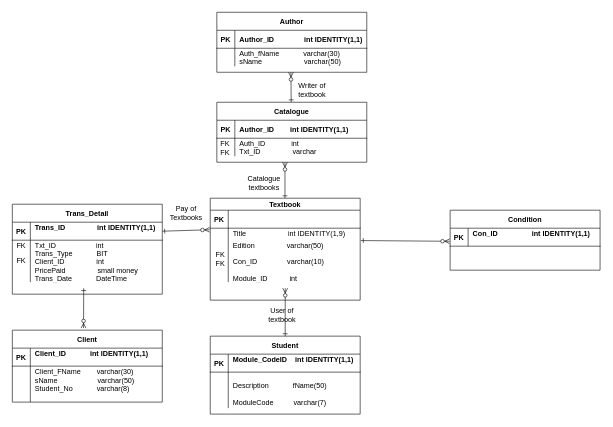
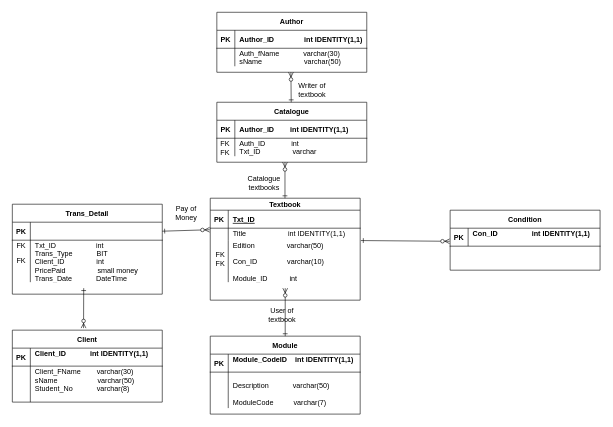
(186, 213) -> (186, 213)
none -> (294, 219)
(96, 231) -> none
(315, 233) -> (315, 233)
(285, 346) -> (285, 346)
(294, 386) -> (298, 386)
